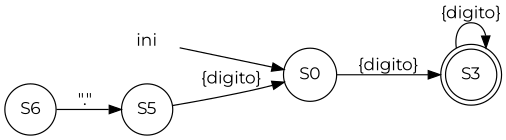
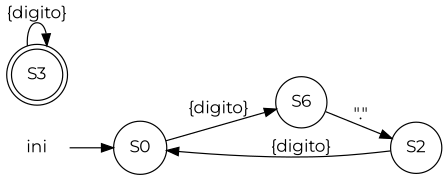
(382, 75) -> (215, 127)
(147, 109) -> (416, 148)
